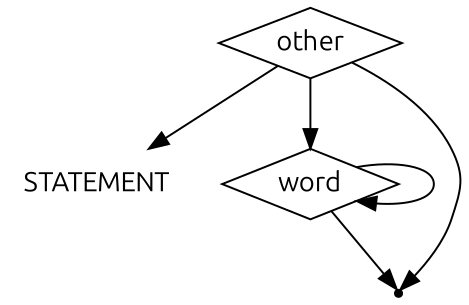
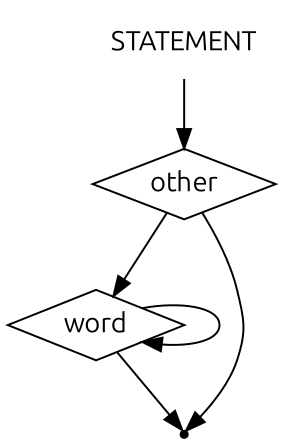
(222, 102) -> (184, 104)
